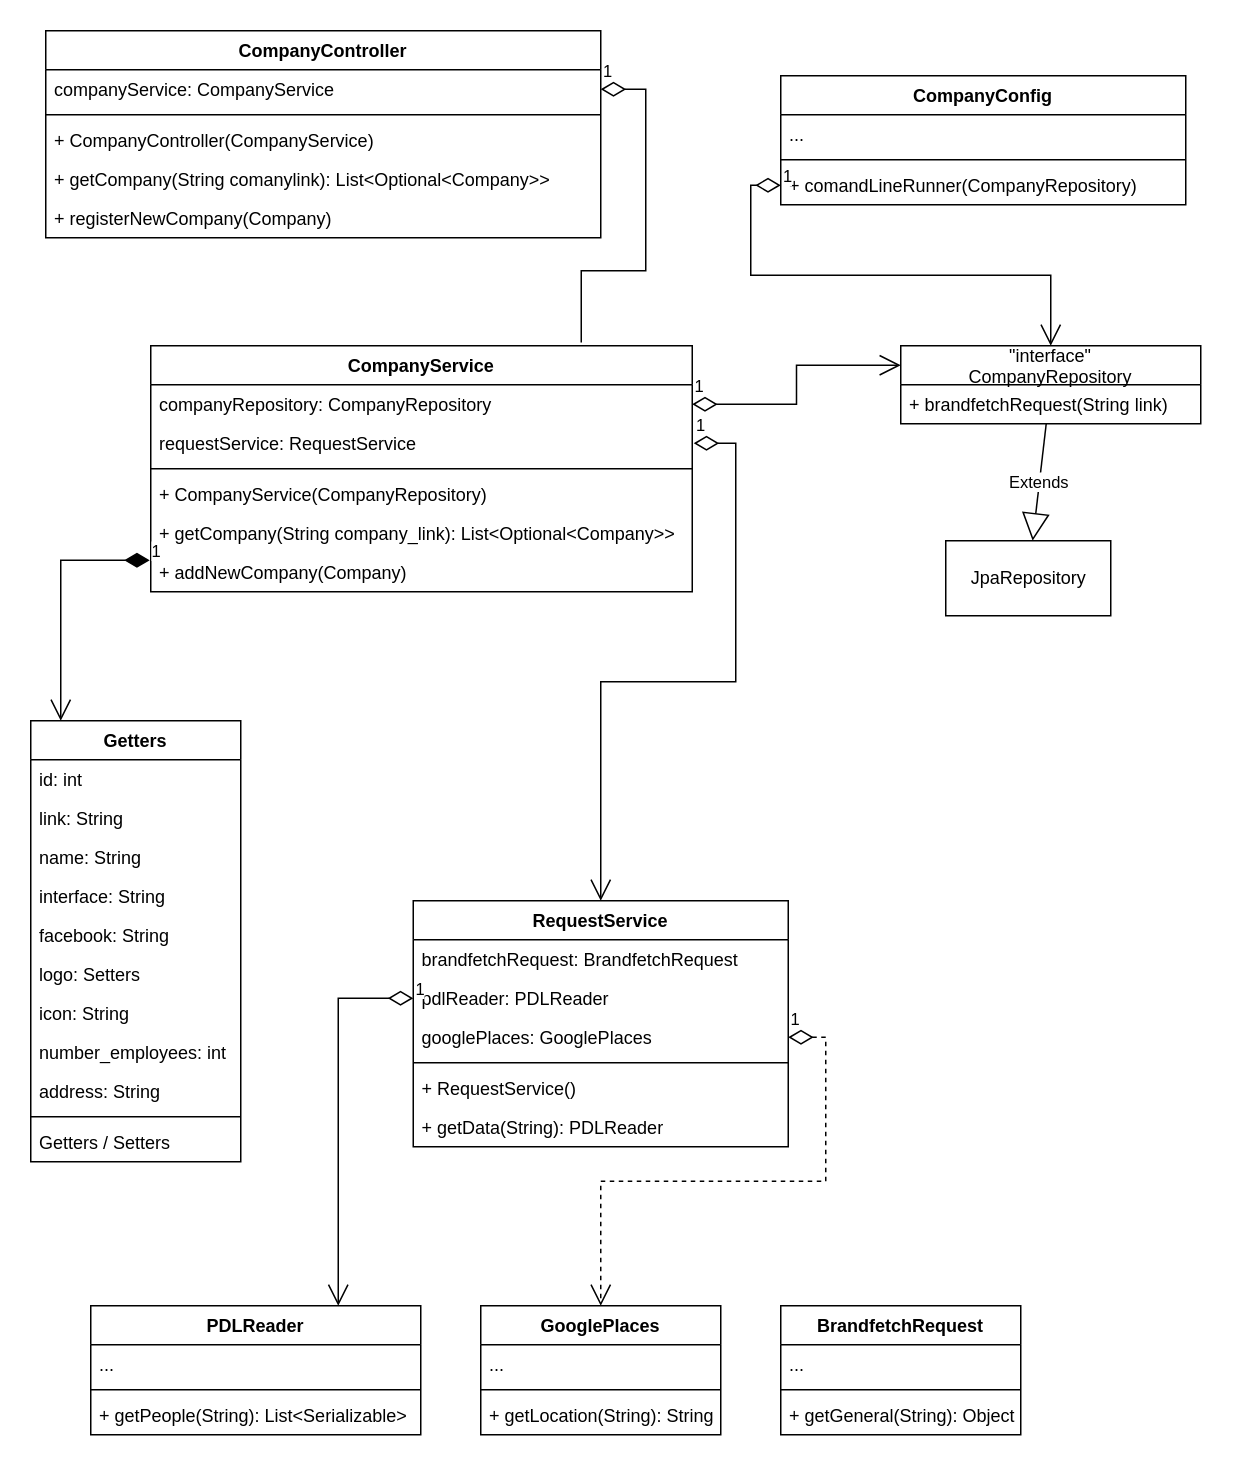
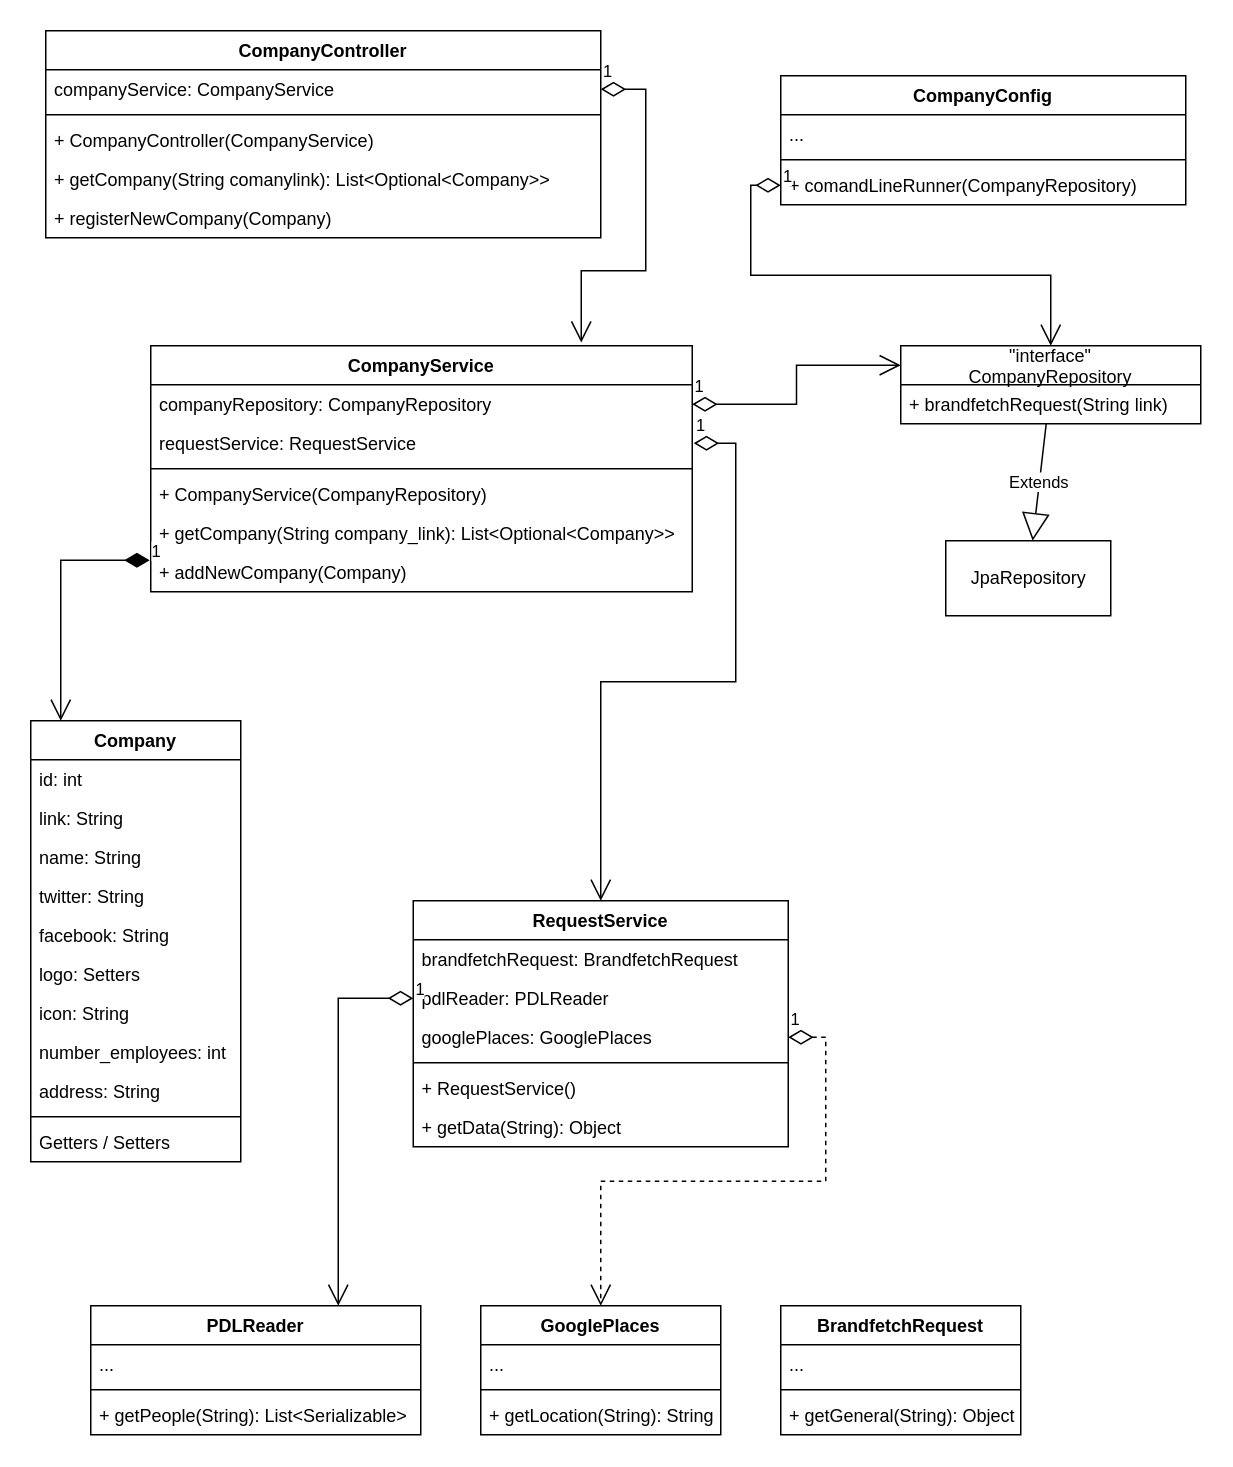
(581, 336) -> (581, 336)
(135, 741) -> (135, 741)
(115, 897) -> (105, 897)
(553, 1128) -> (538, 1128)
